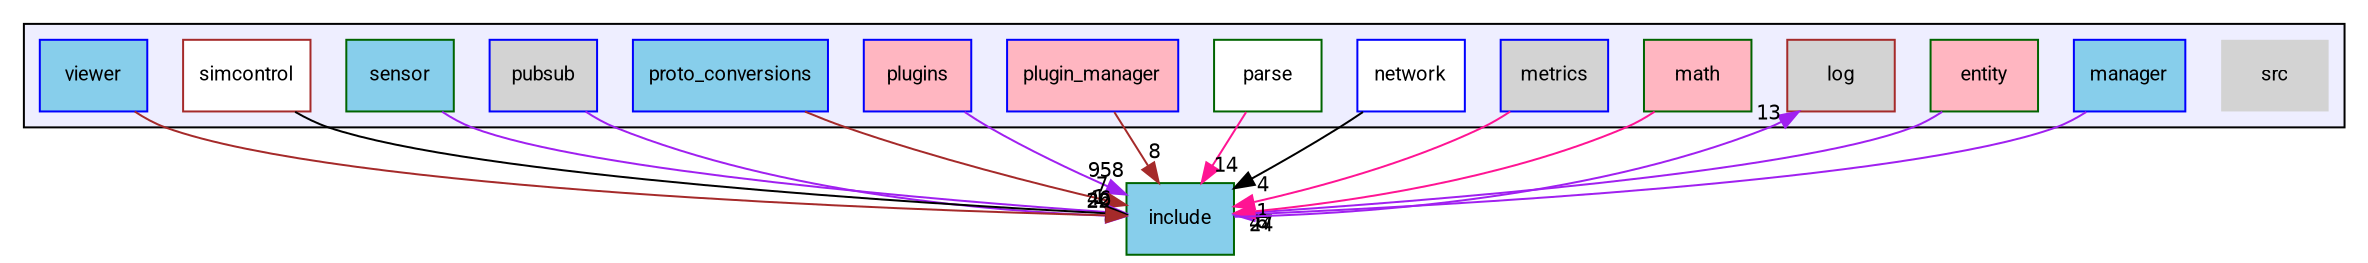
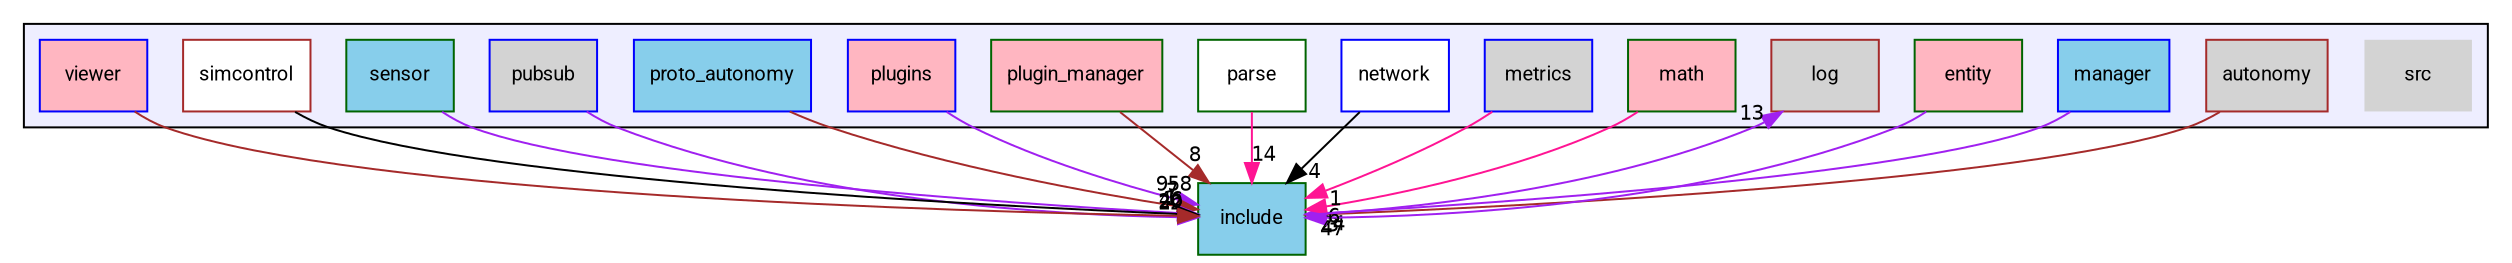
(94, 76) -> (94, 76)
(730, 76) -> (722, 76)
(1093, 76) -> (1077, 76)
none -> (2267, 76)
